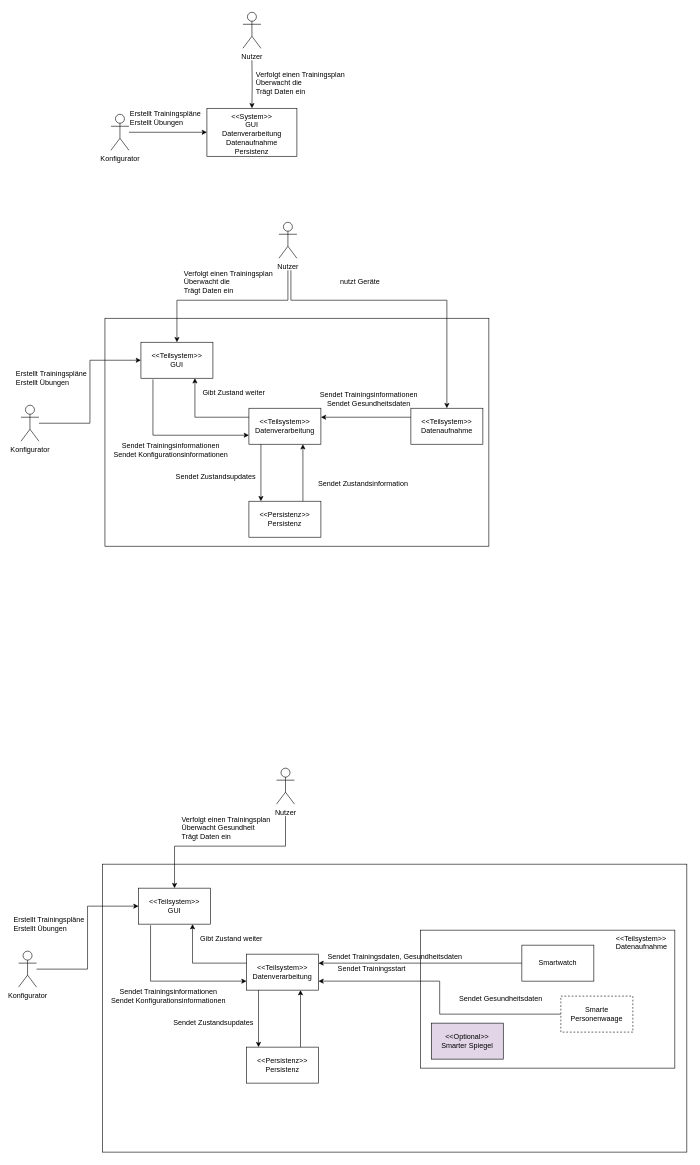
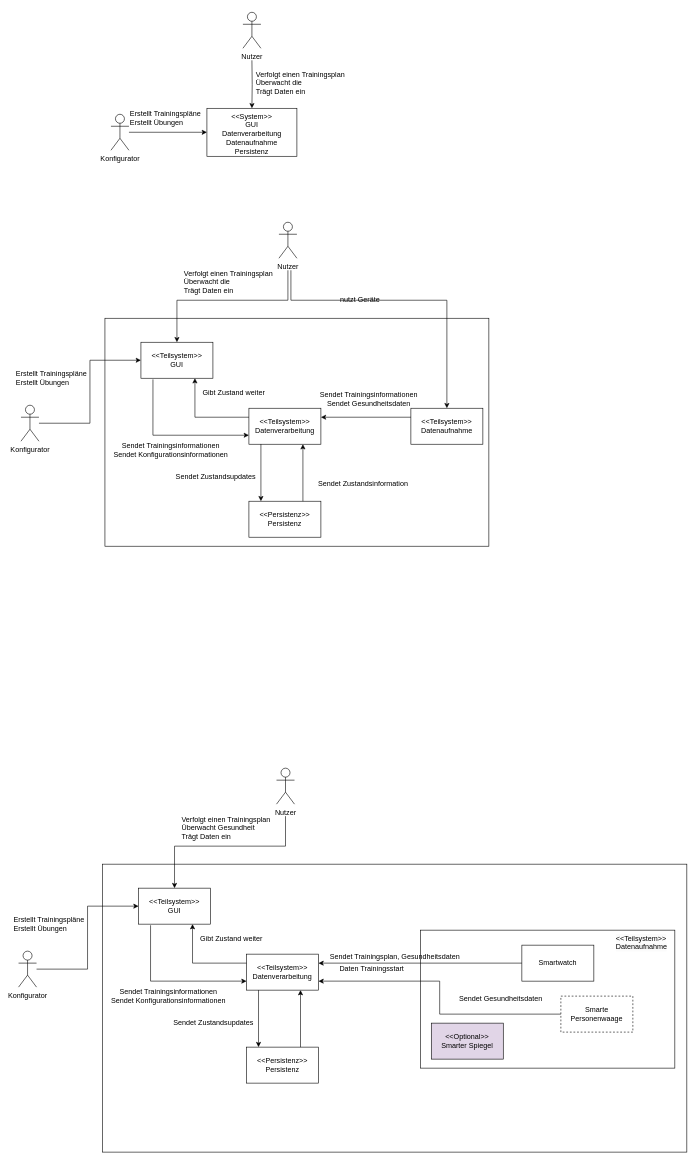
(360, 282) -> (360, 300)
(395, 957) -> (395, 957)
(372, 969) -> (372, 969)
